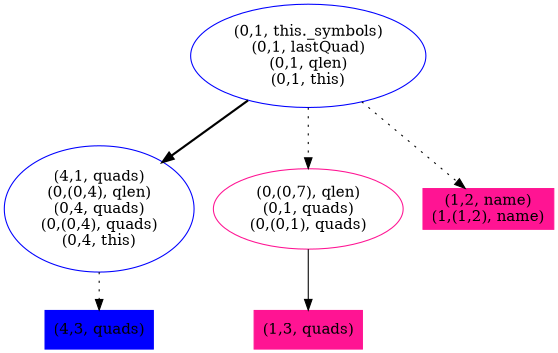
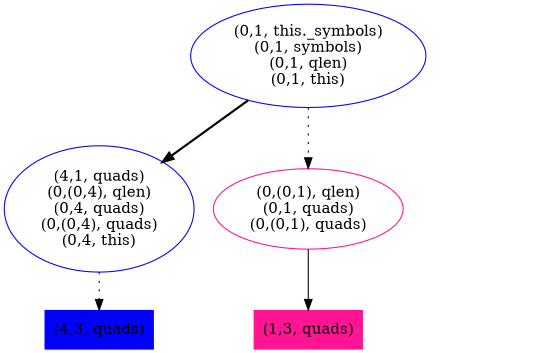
(308, 56) -> (308, 56)
(308, 209) -> (308, 209)
(488, 209) -> none
